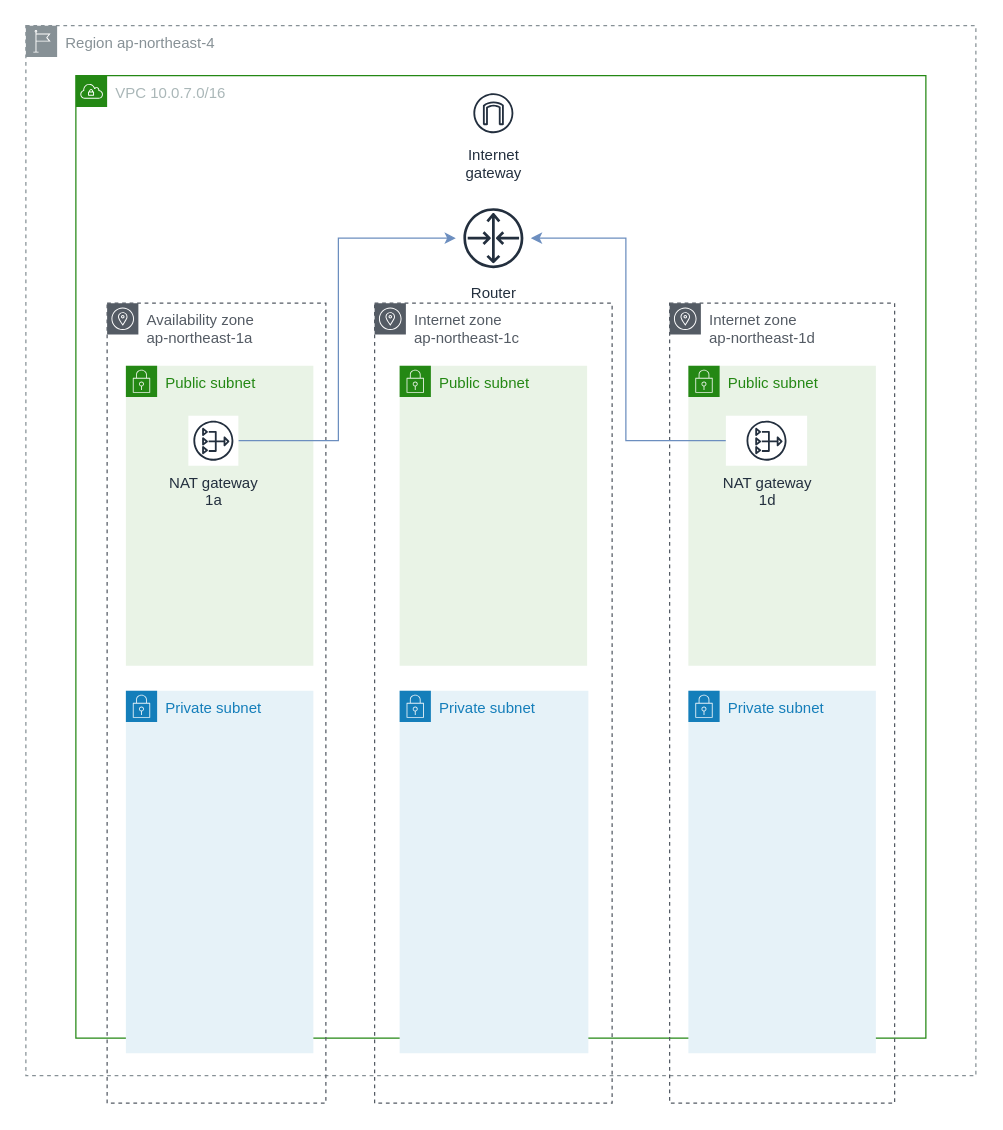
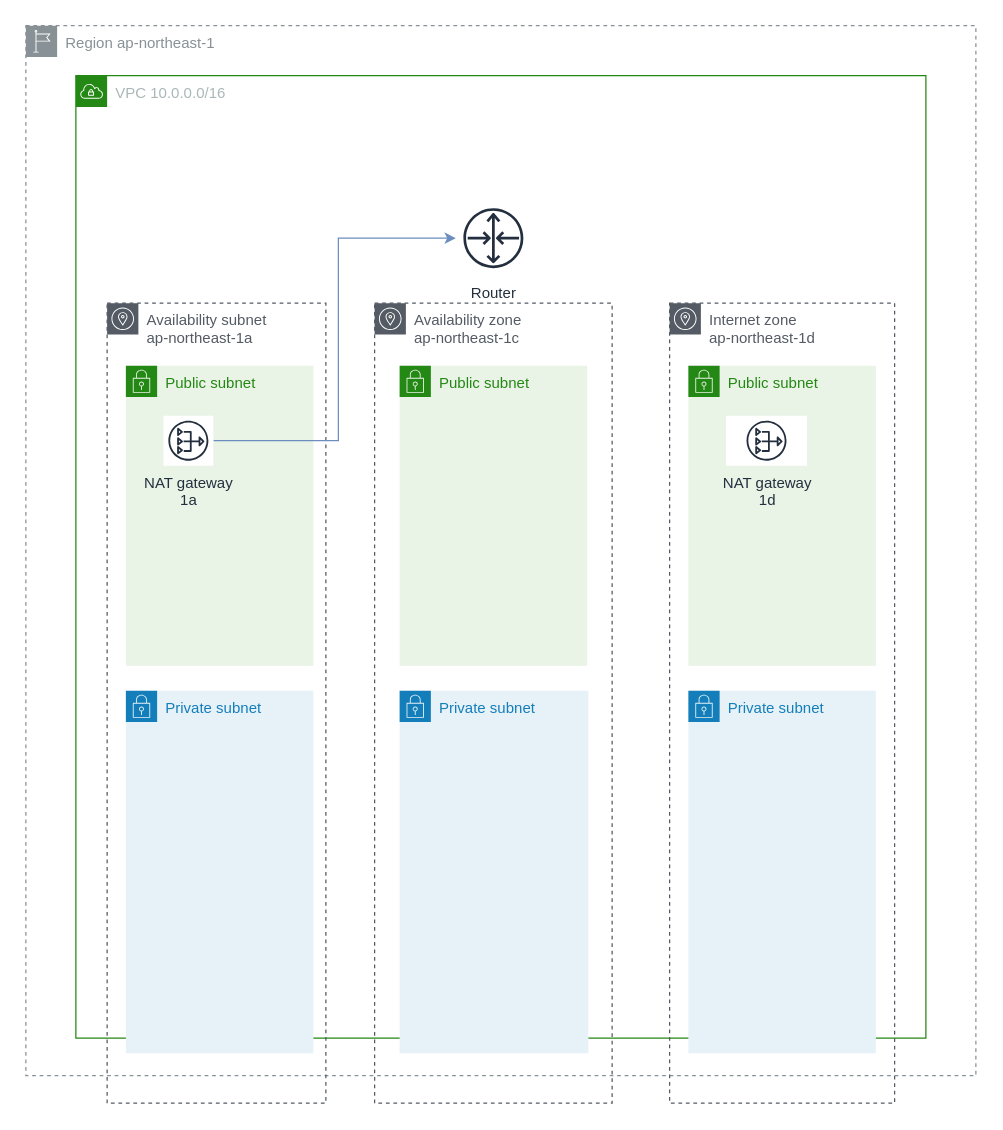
(150, 43) -> (150, 43)
(171, 93) -> (171, 93)
(493, 113) -> none
(210, 330) -> (215, 330)
(477, 330) -> (477, 330)
(626, 346) -> none
(213, 441) -> (188, 441)
